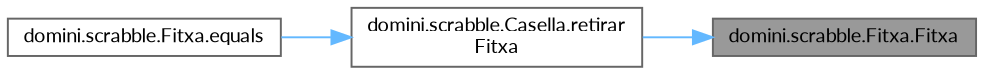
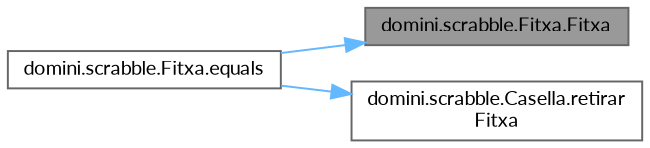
(668, 37) -> (313, 49)
